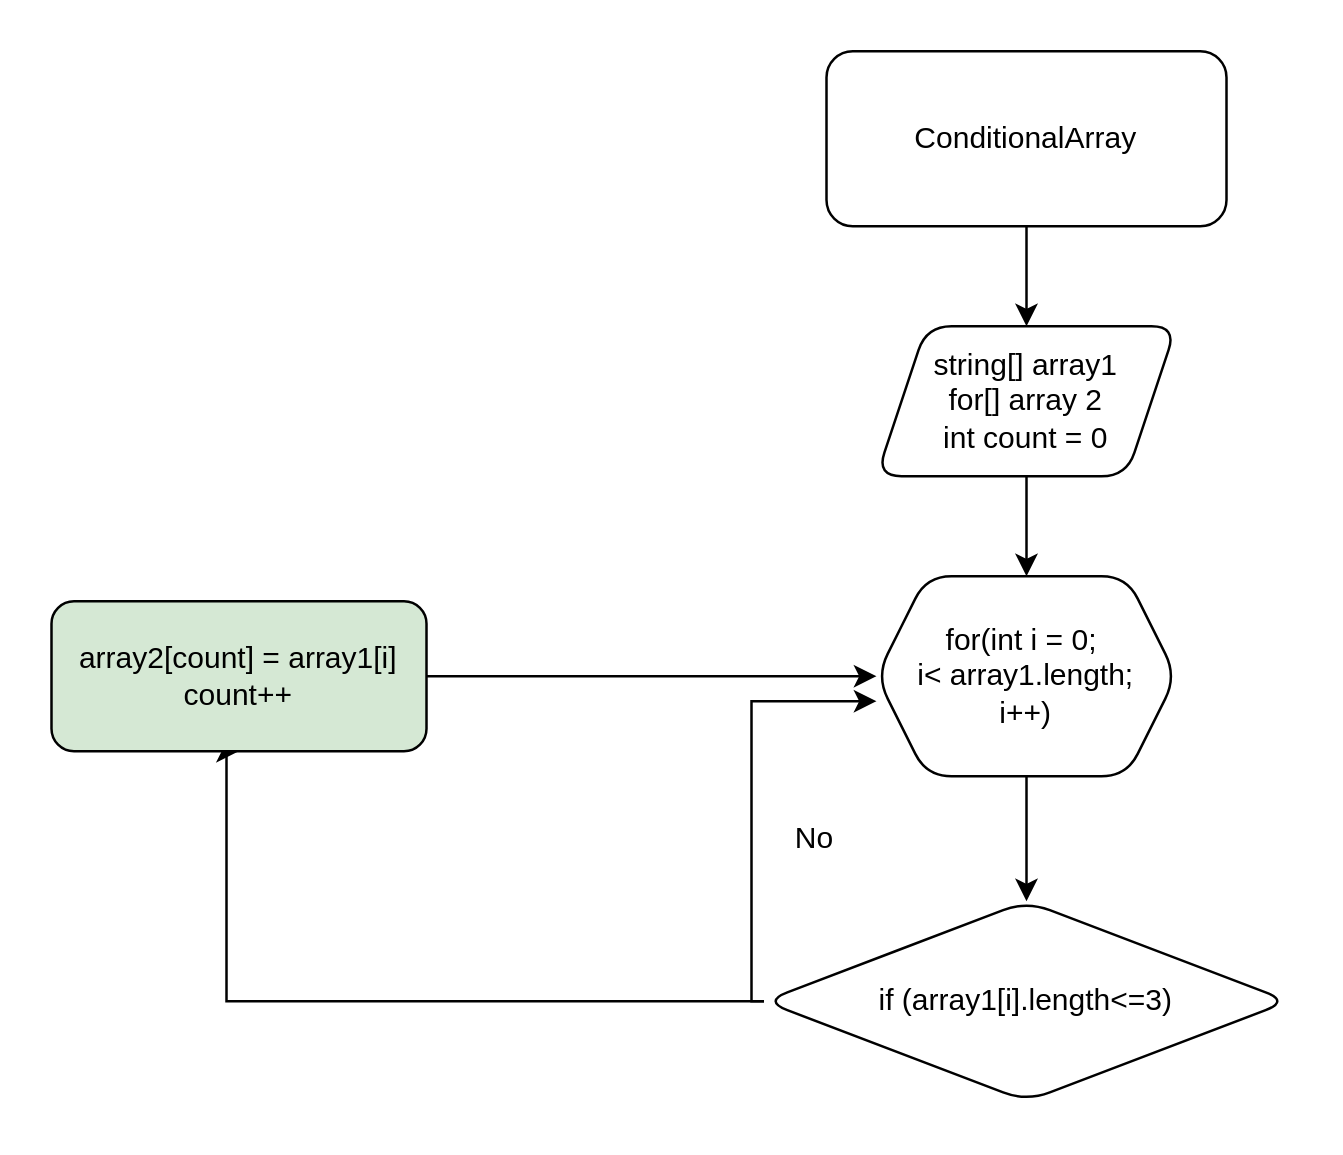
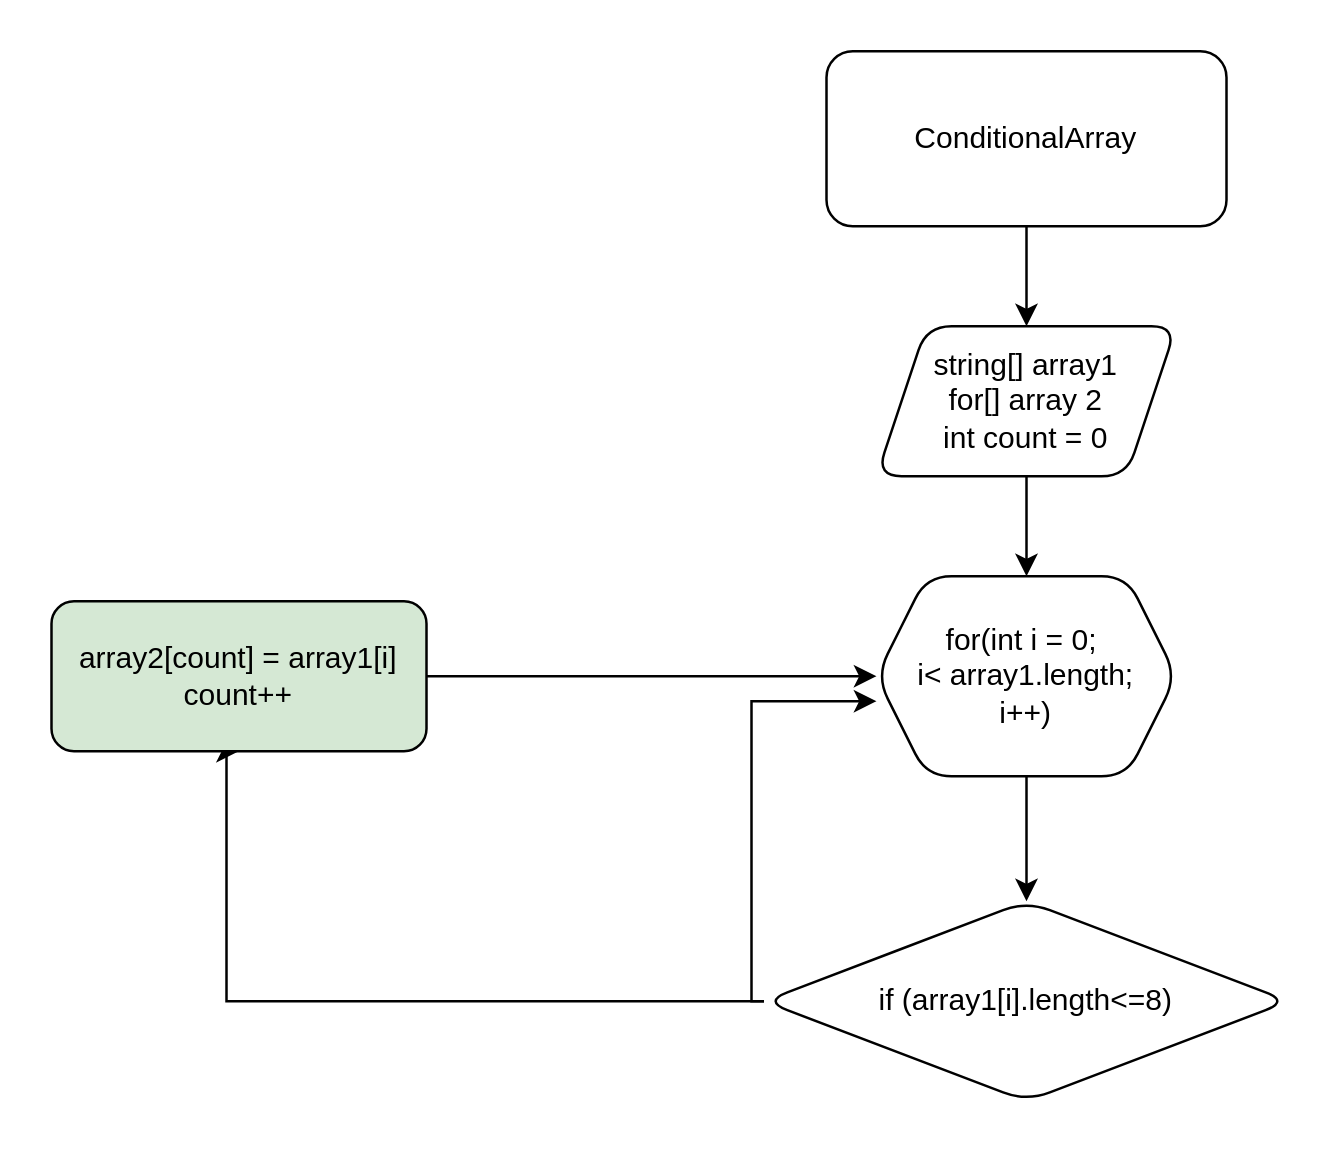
(814, 839) -> none
(1026, 1001) -> (1026, 1001)
